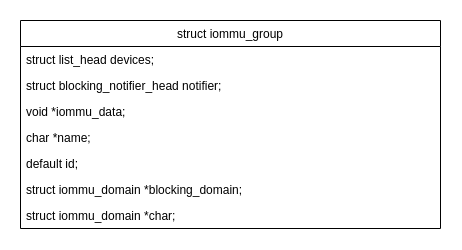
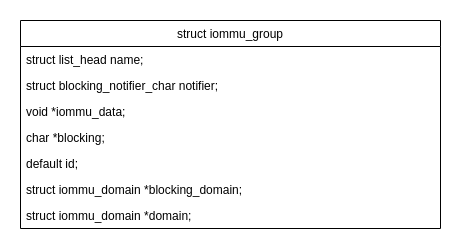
(101, 60) -> (92, 60)
(143, 86) -> (143, 86)
(60, 138) -> (70, 138)
(106, 216) -> (111, 216)
